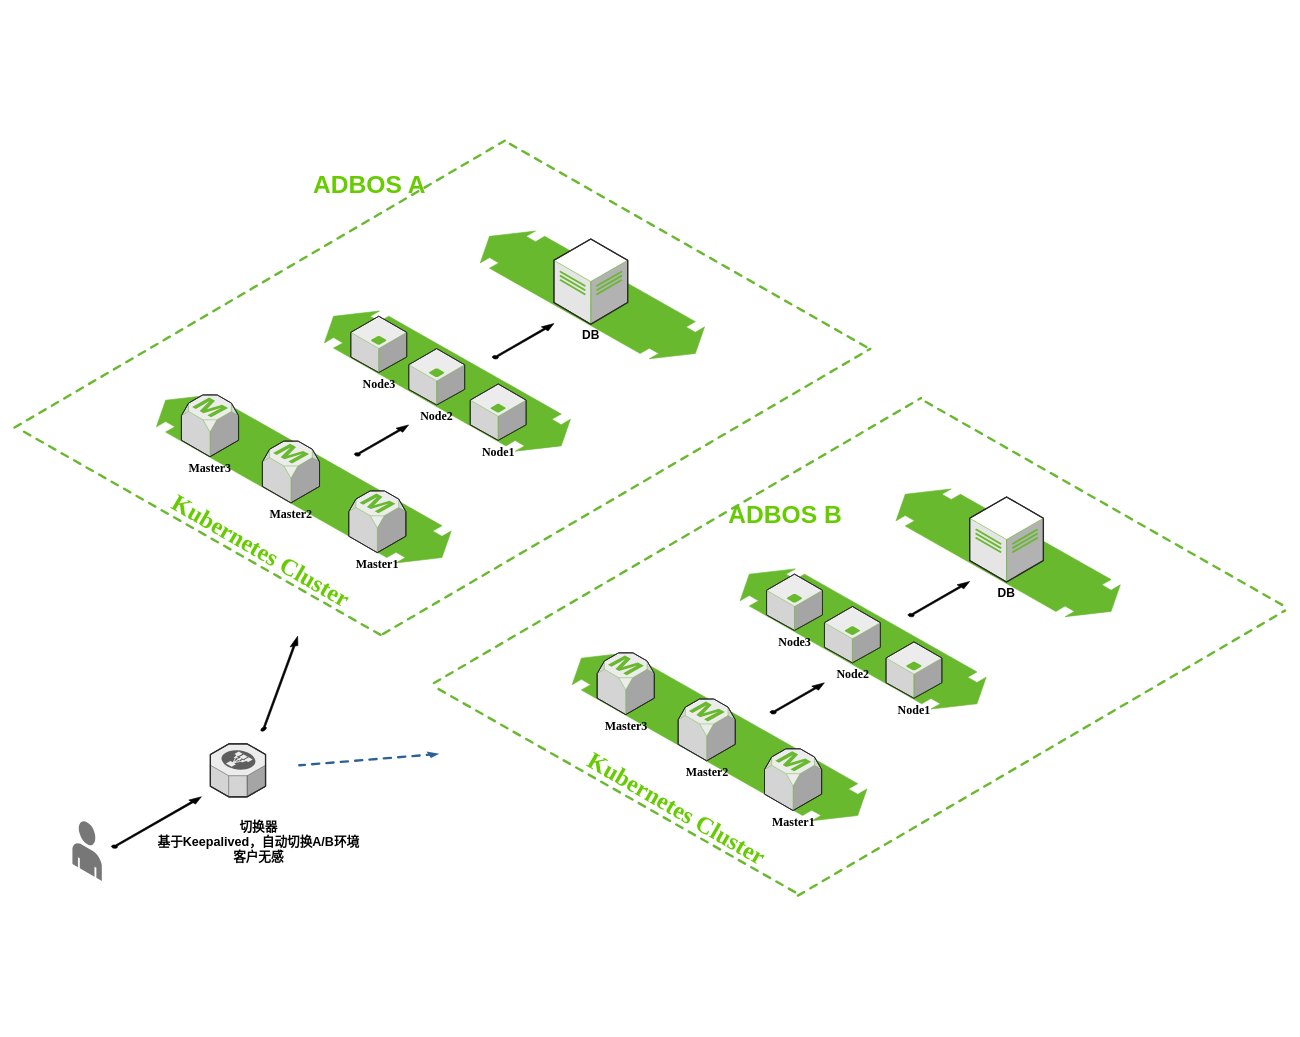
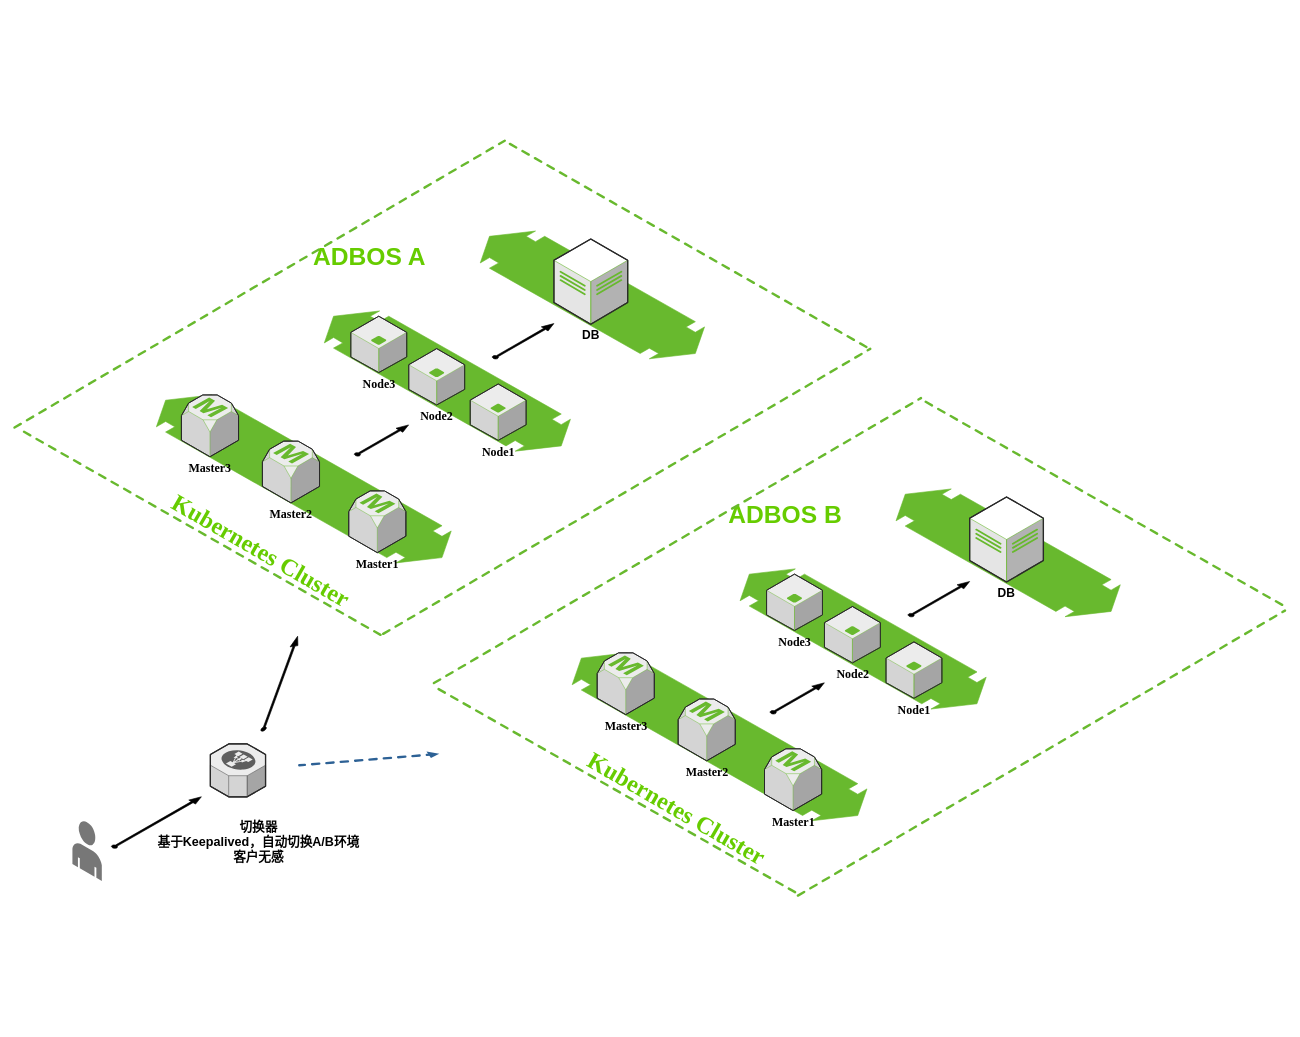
(369, 185) -> (369, 257)
